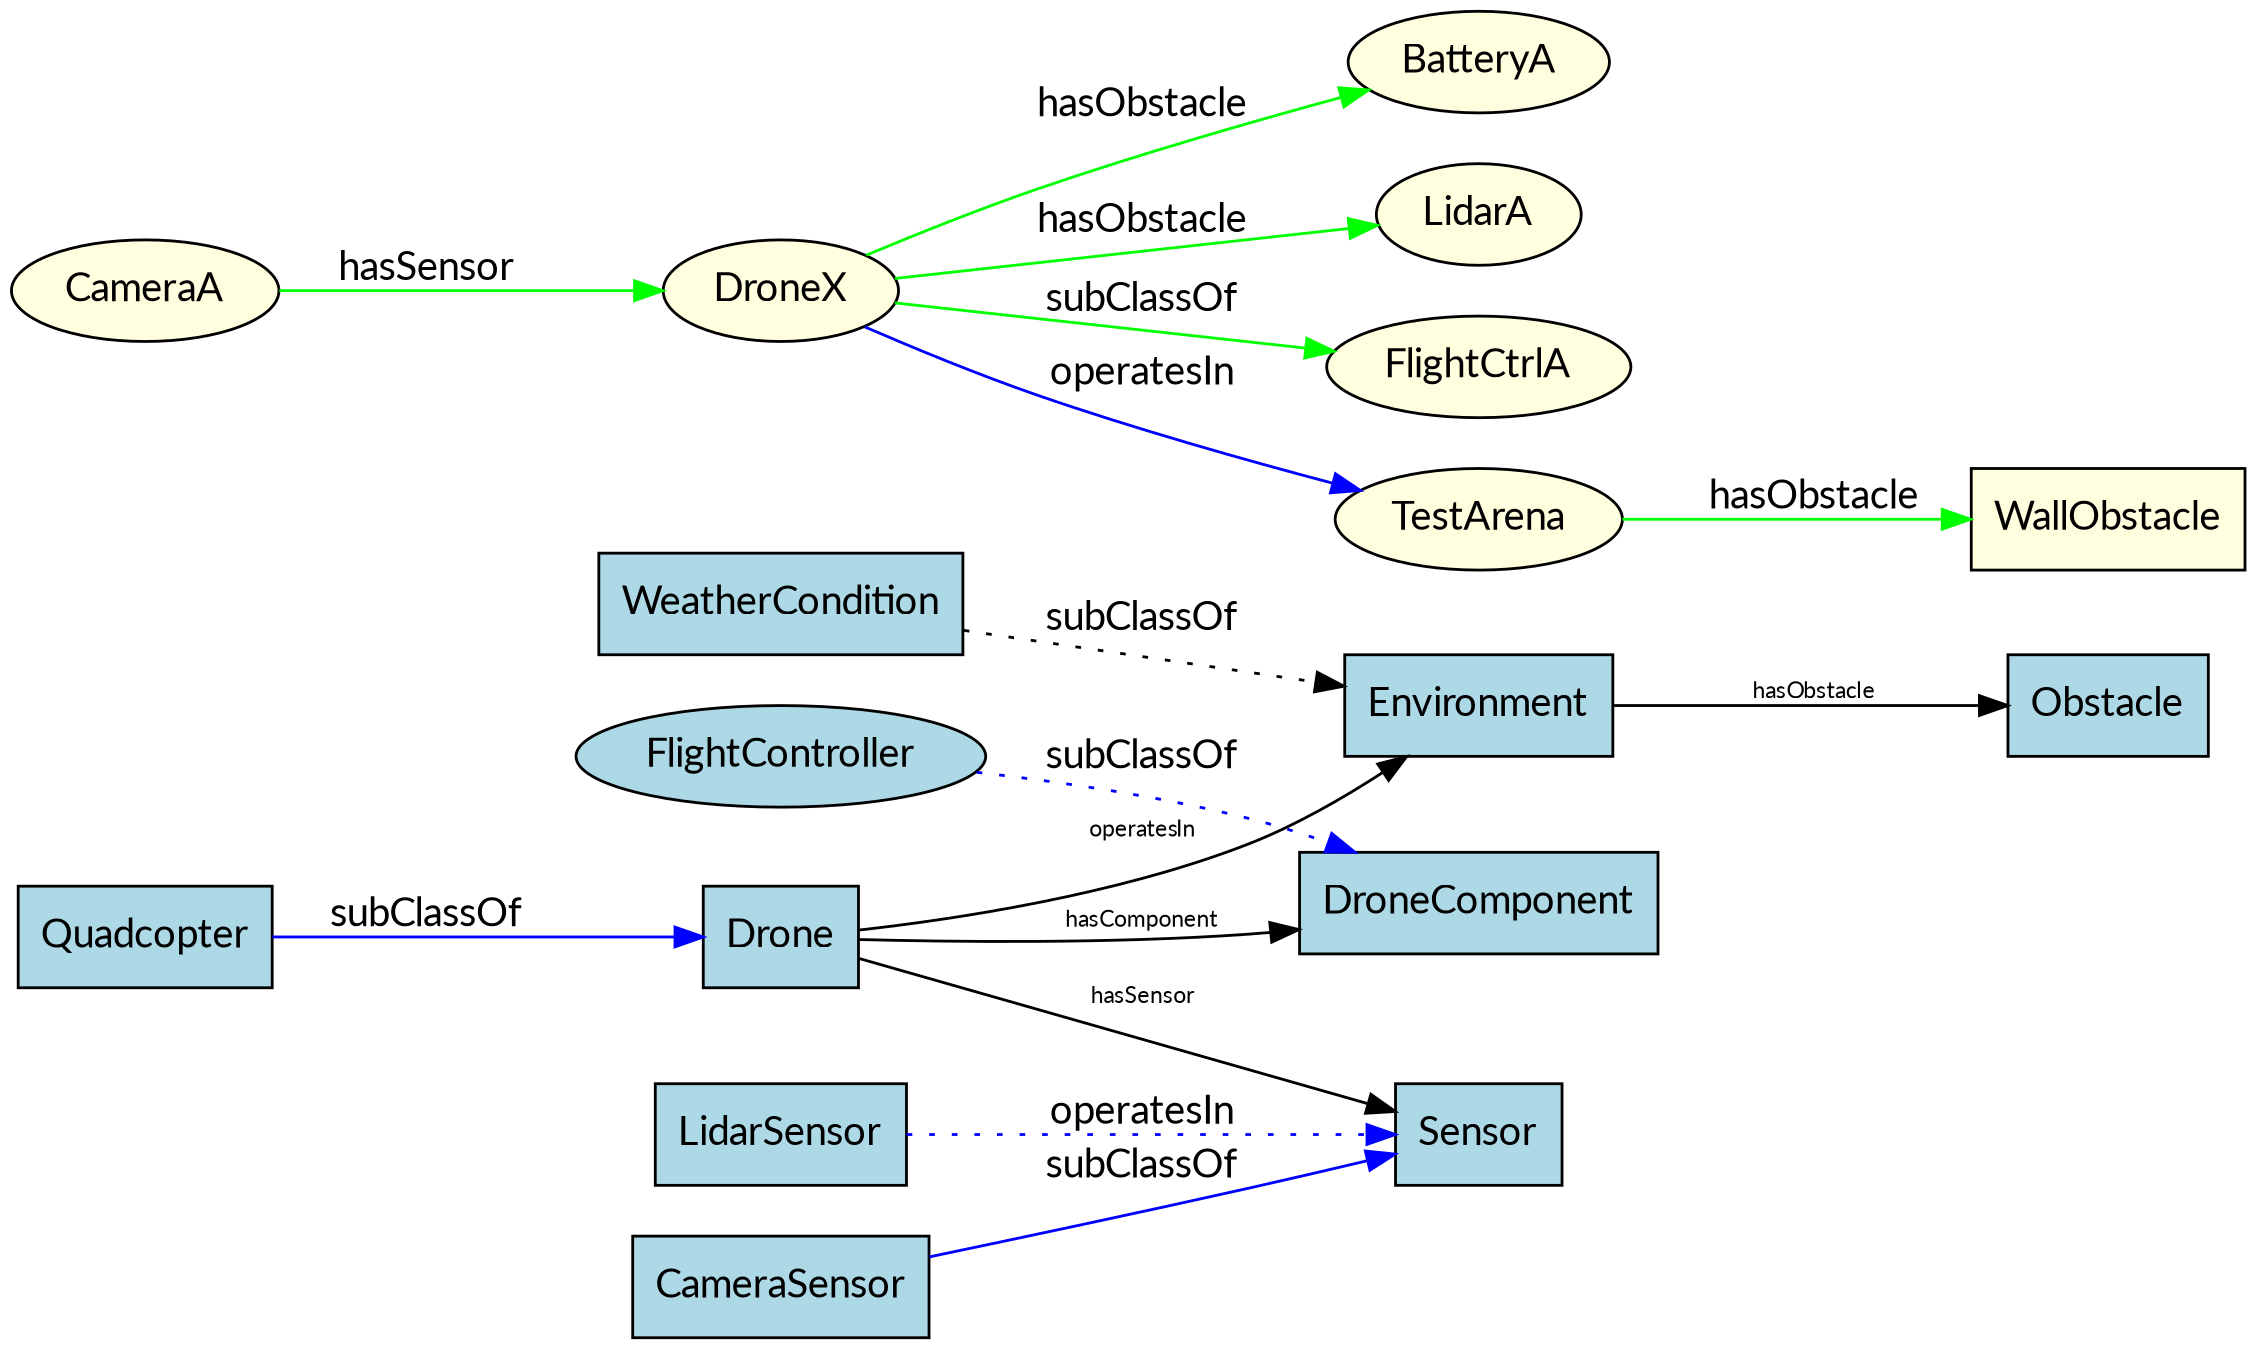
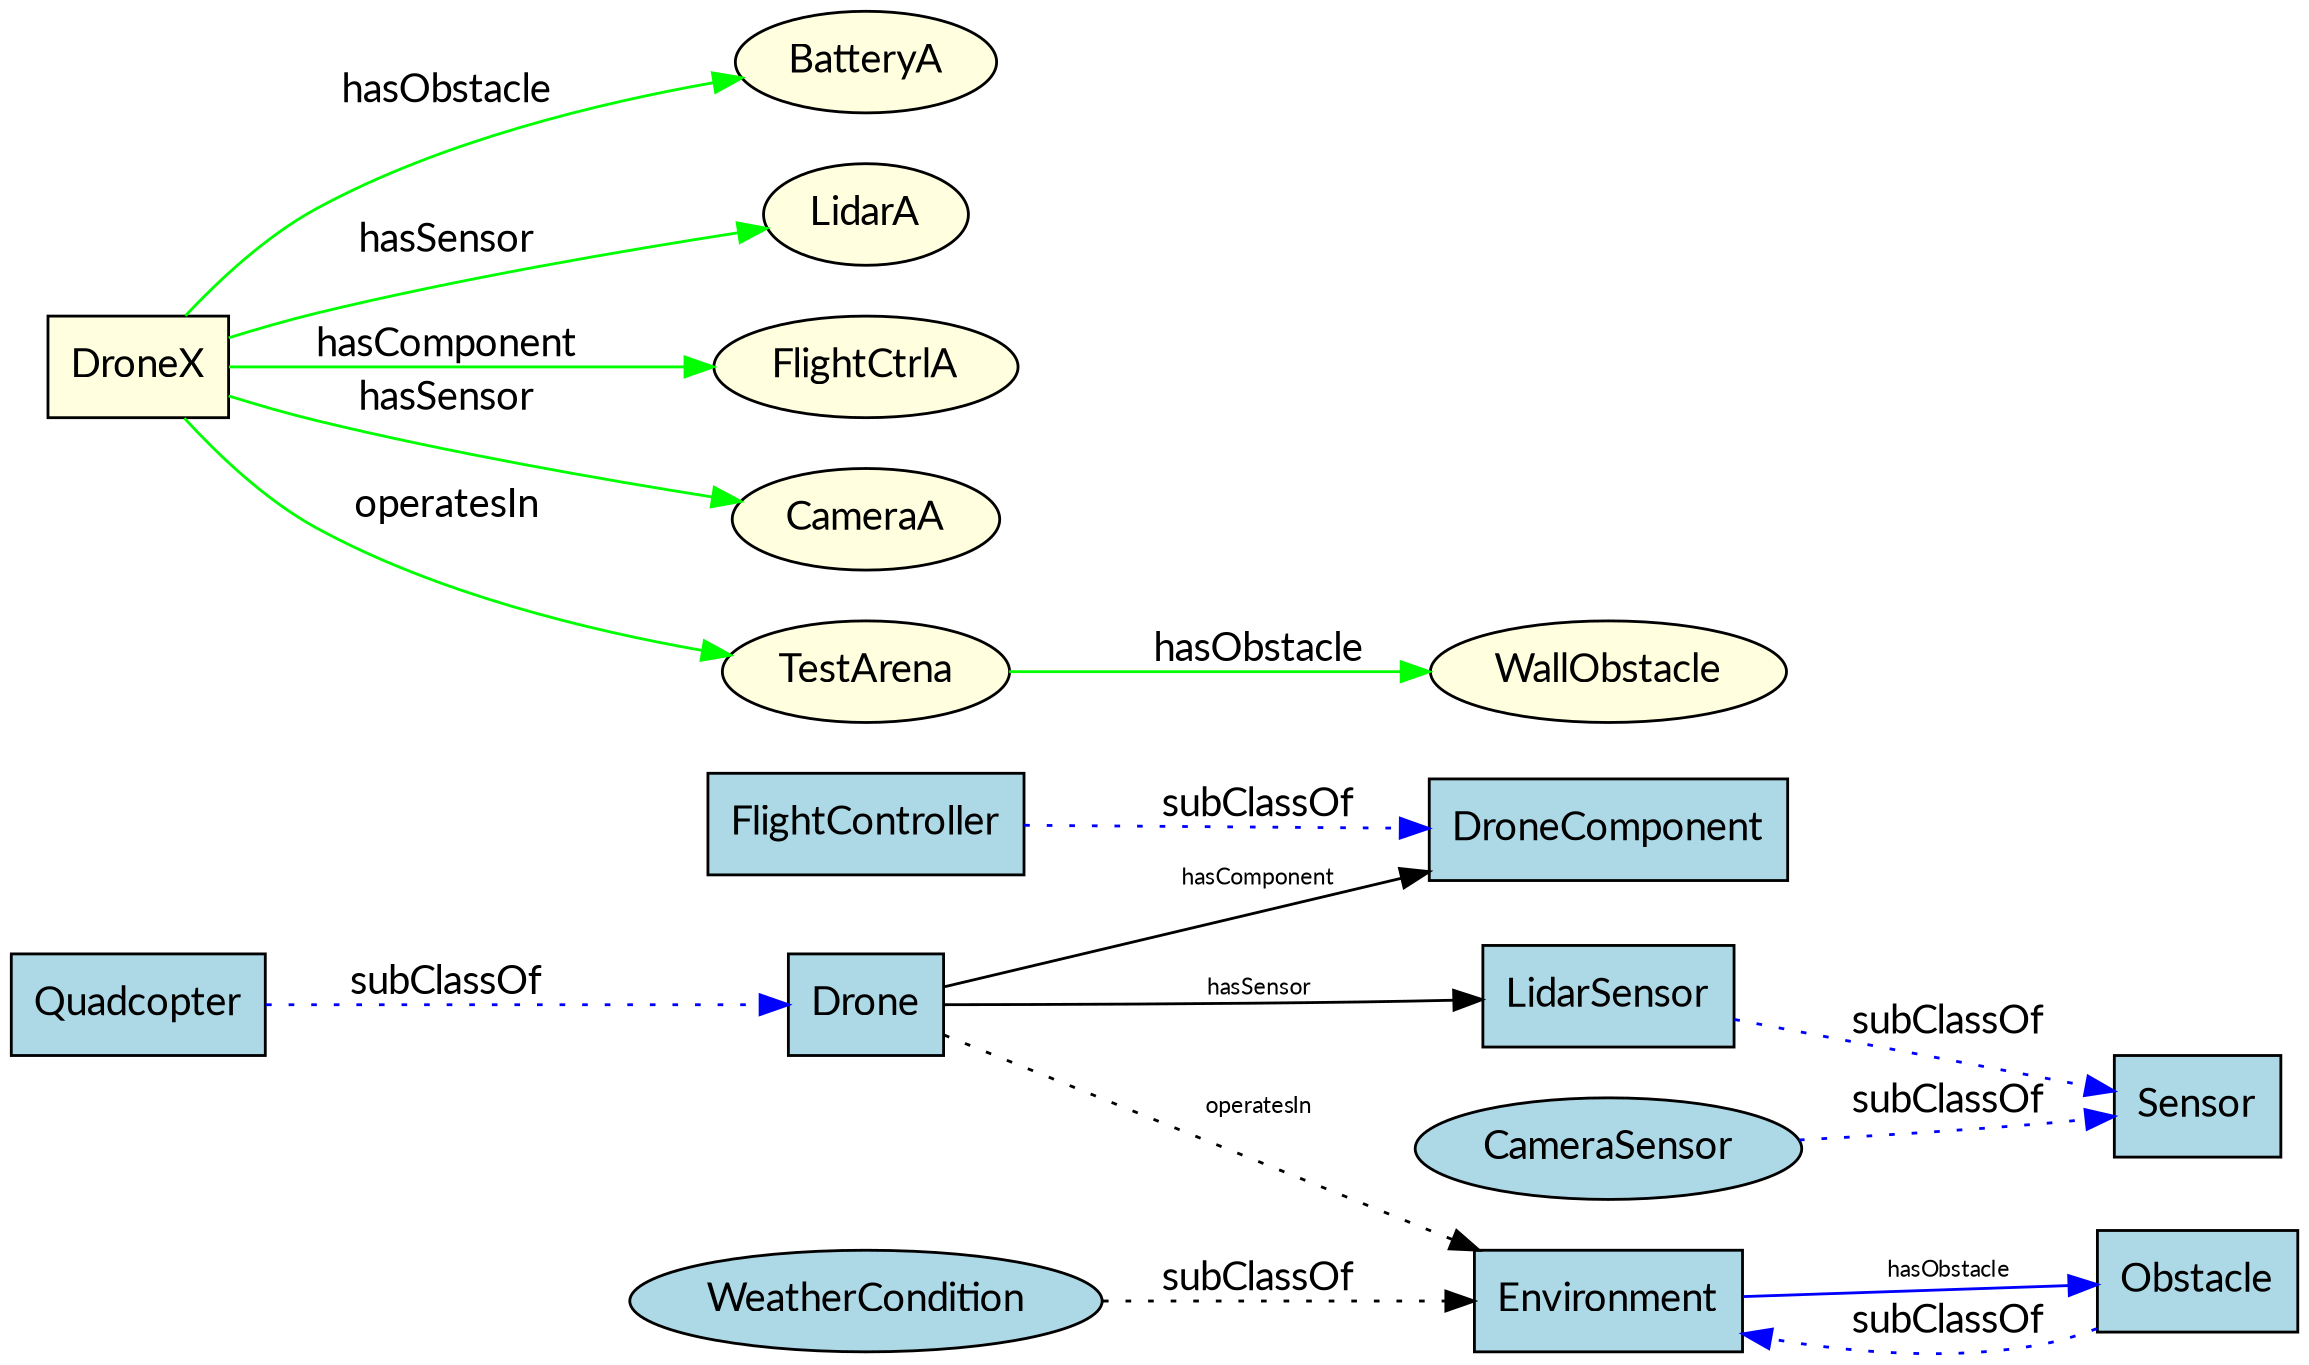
(1143, 222) -> (447, 241)
(457, 291) -> (469, 454)
(781, 291) -> (138, 367)
(1143, 301) -> (447, 346)
(1095, 414) -> (423, 576)
(2108, 519) -> (1608, 672)
(781, 604) -> (866, 1301)
(1796, 706) -> (1906, 1291)
(781, 756) -> (866, 824)
(1131, 881) -> (1198, 1137)
(473, 937) -> (513, 1005)
(1113, 1031) -> (1198, 1004)
(1143, 1113) -> (1949, 1023)
(1149, 1210) -> (1942, 1131)
(781, 1287) -> (1608, 1149)
none -> (1935, 1354)
